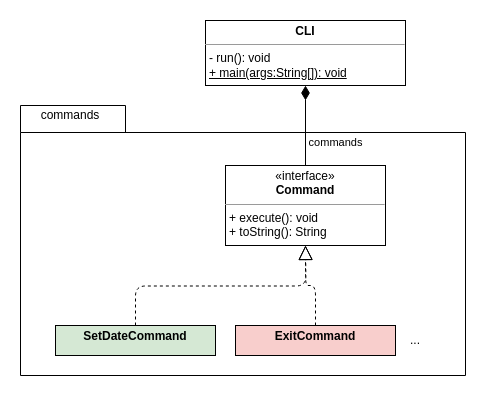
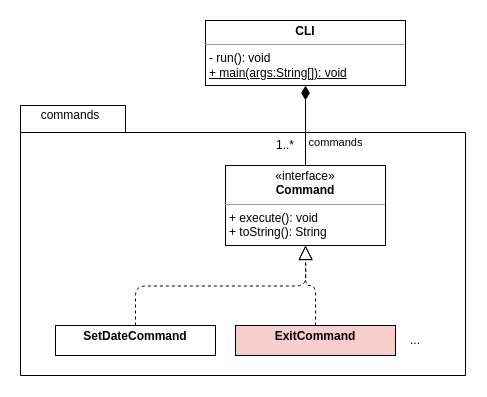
none -> (286, 146)
(136, 341) -> (136, 341)
